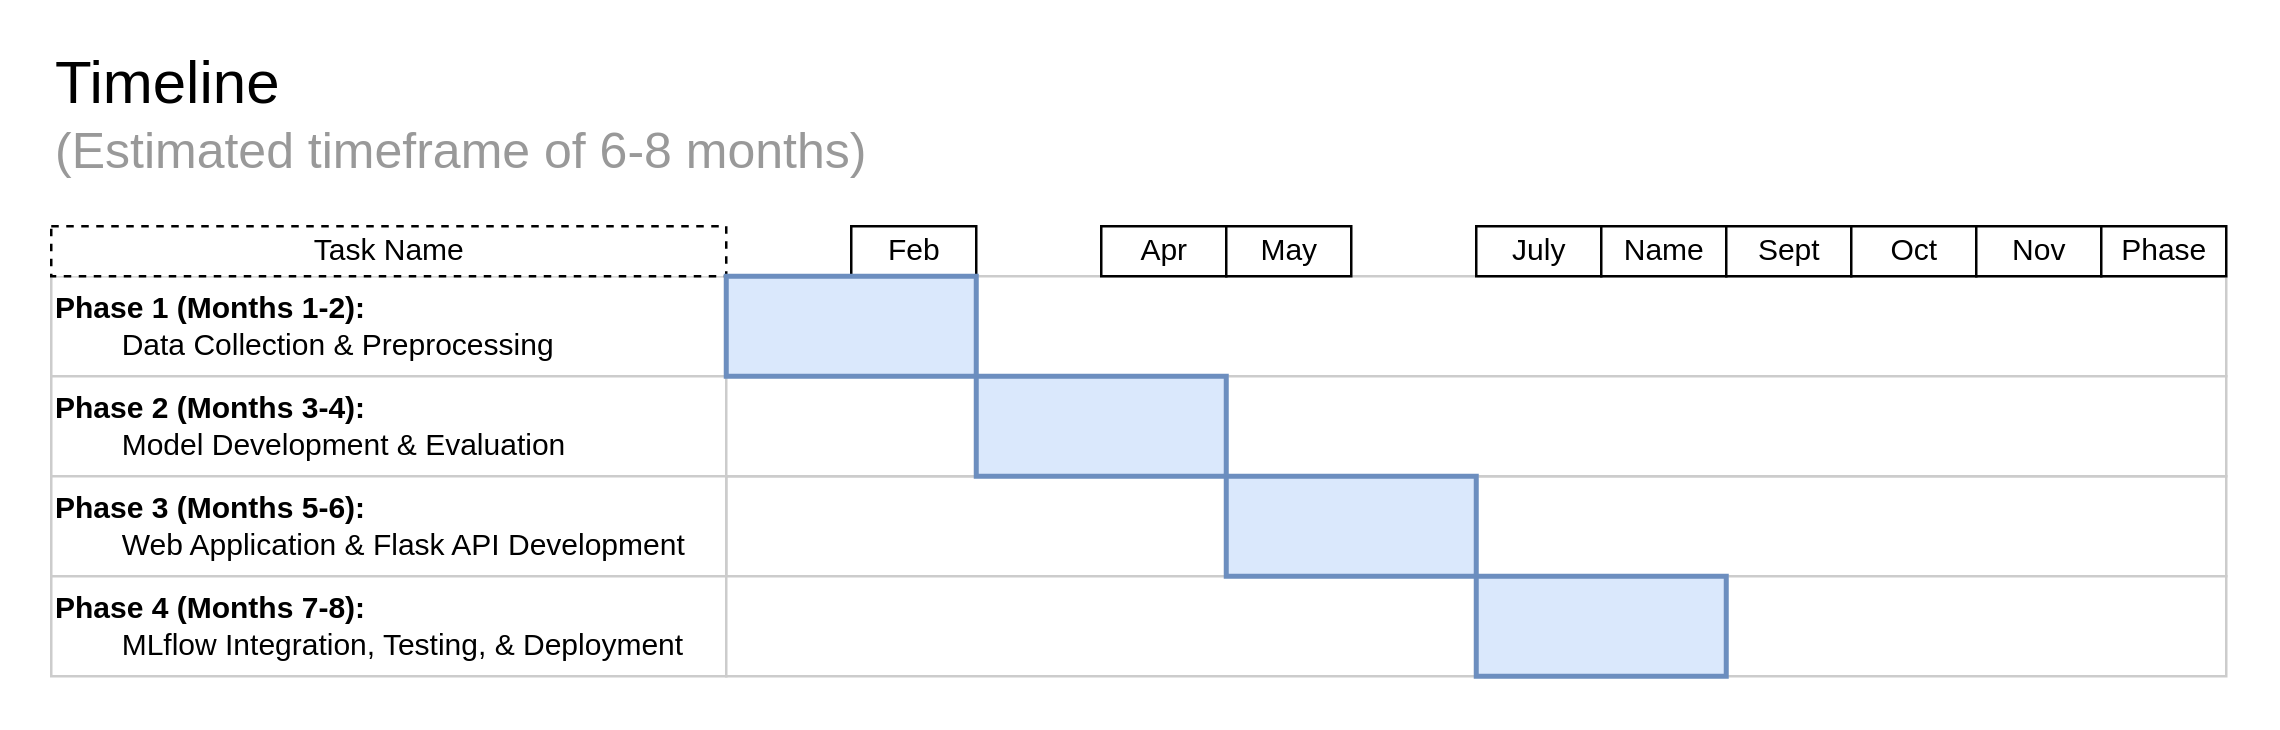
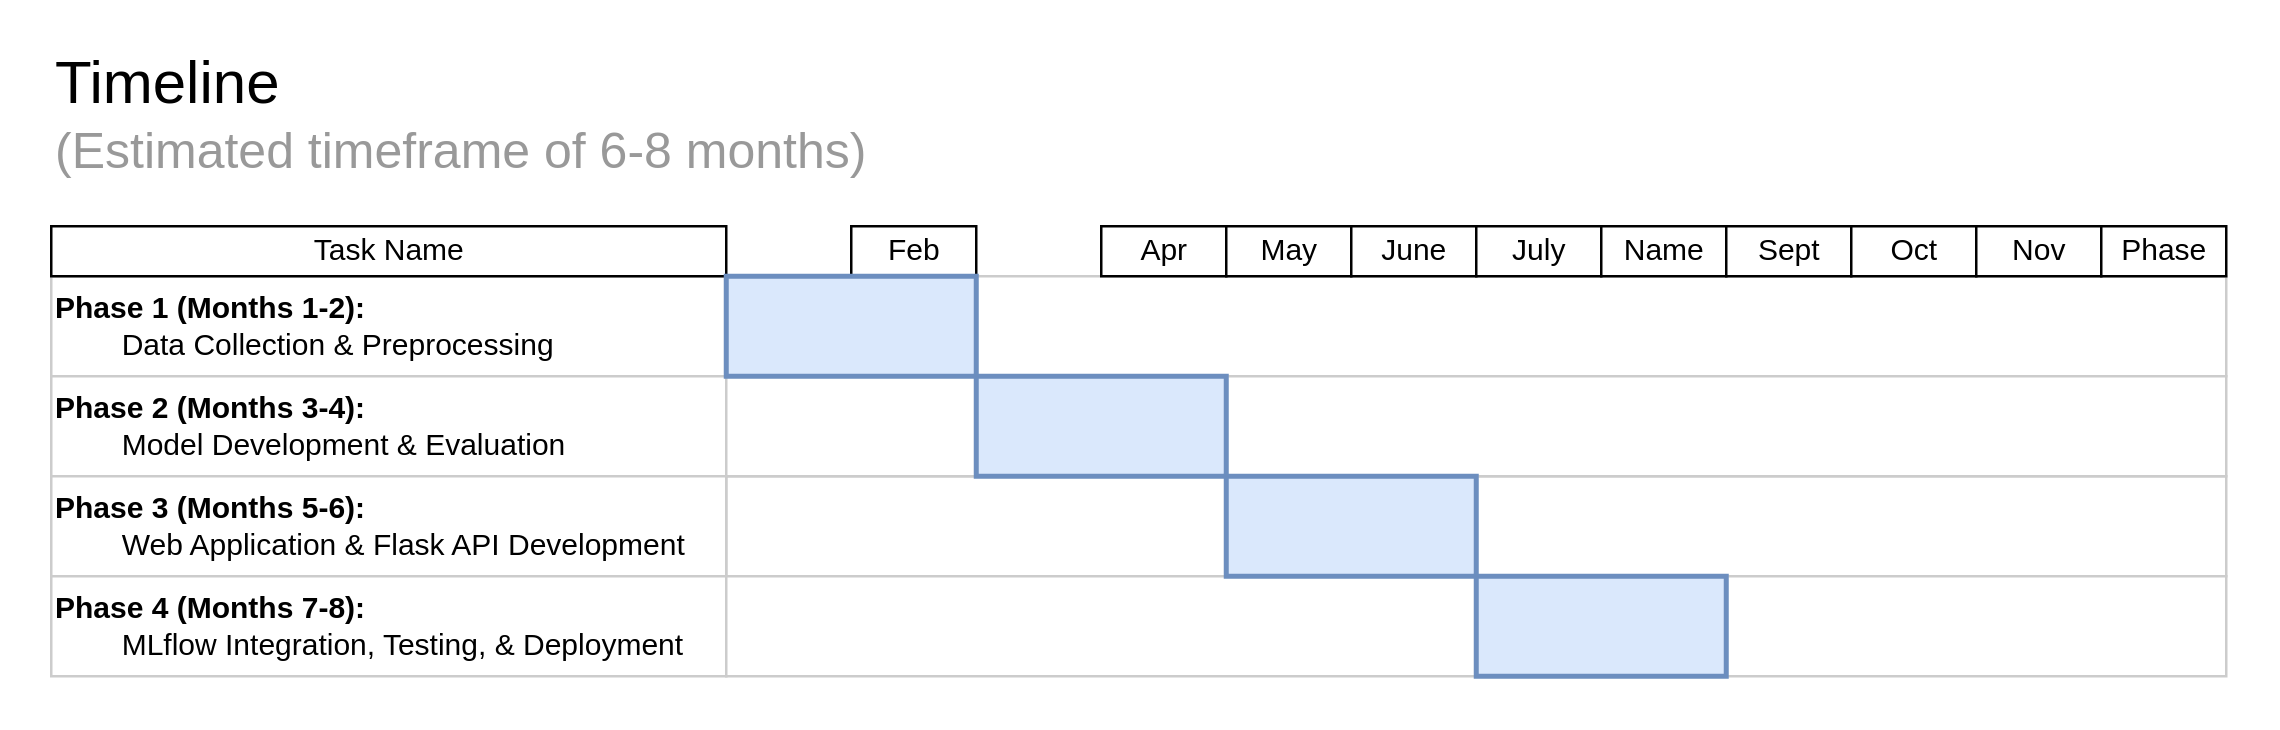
(389, 251) -> (389, 251)
none -> (1414, 251)
